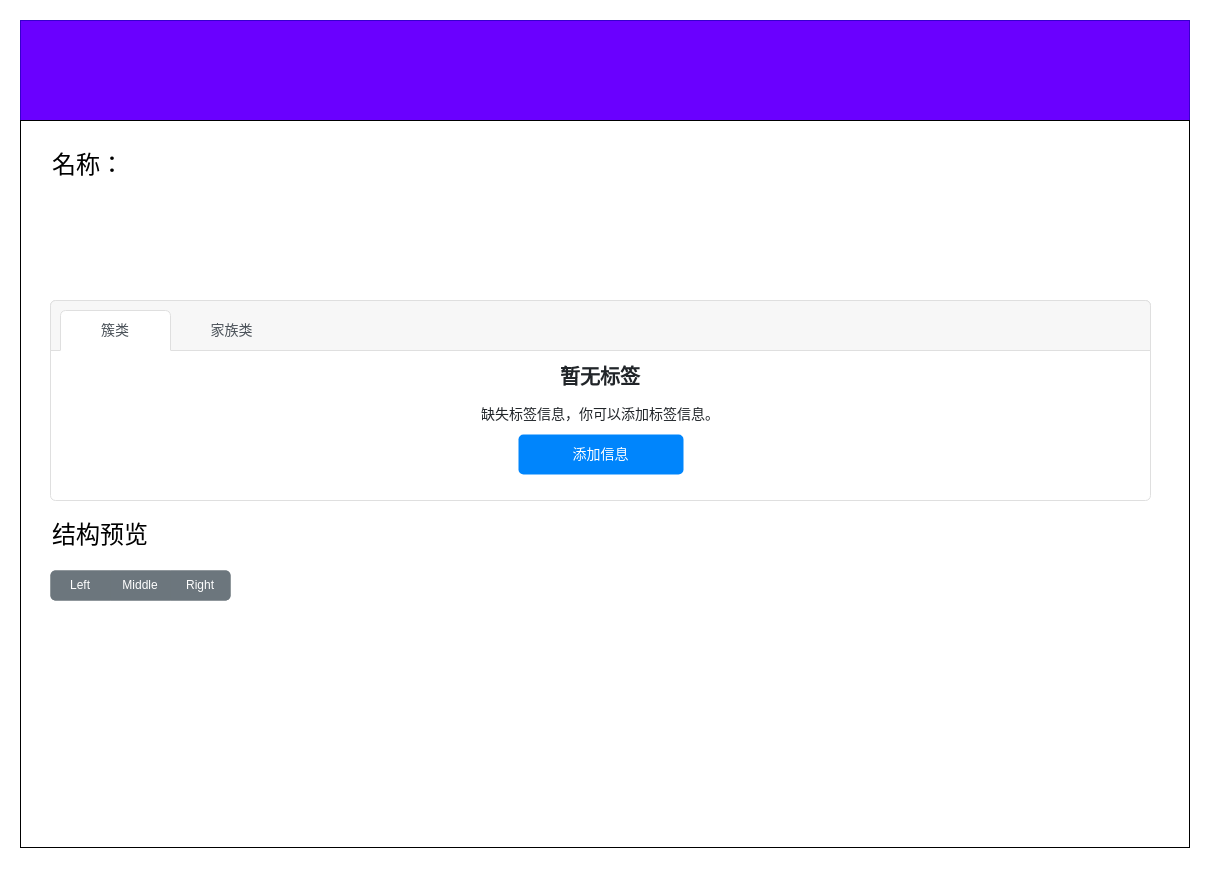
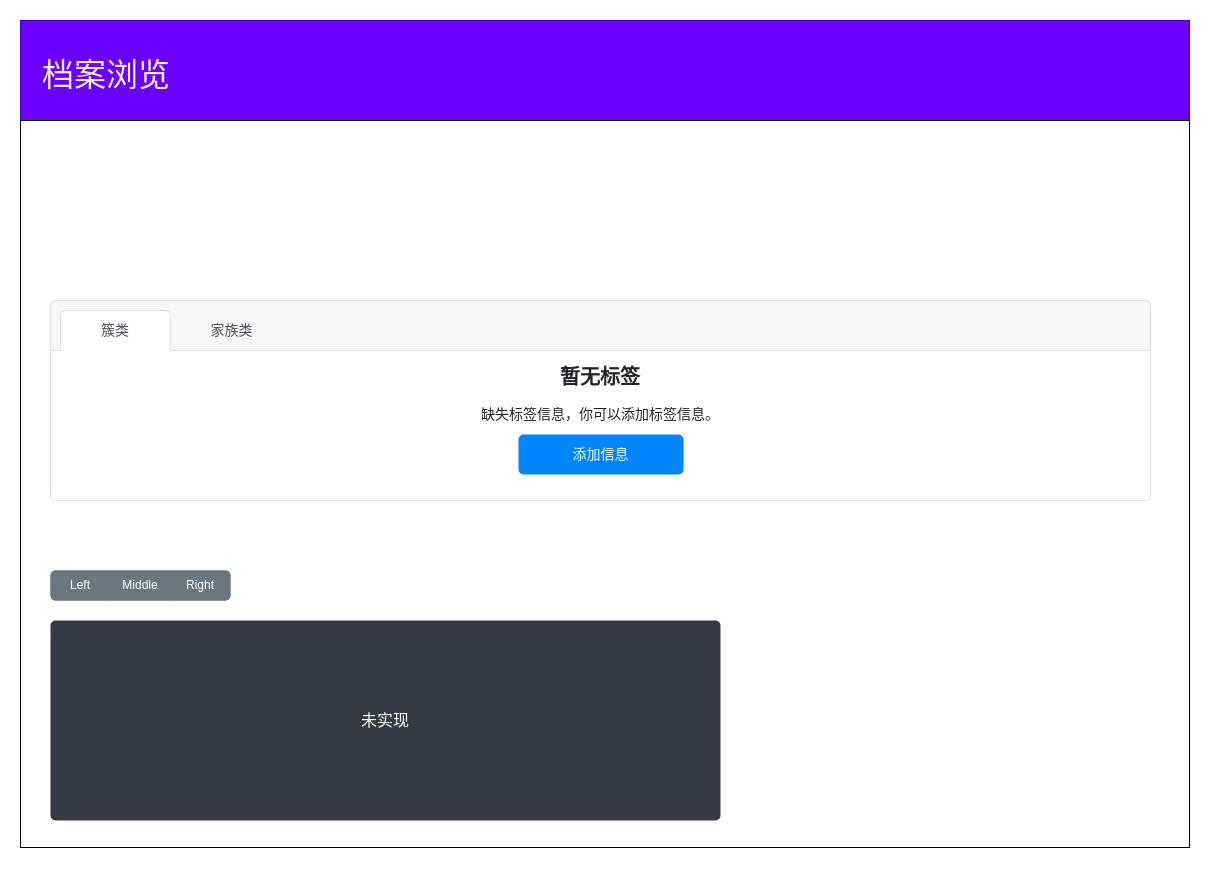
none -> (166, 76)
(176, 166) -> none
(176, 536) -> none
none -> (386, 721)
